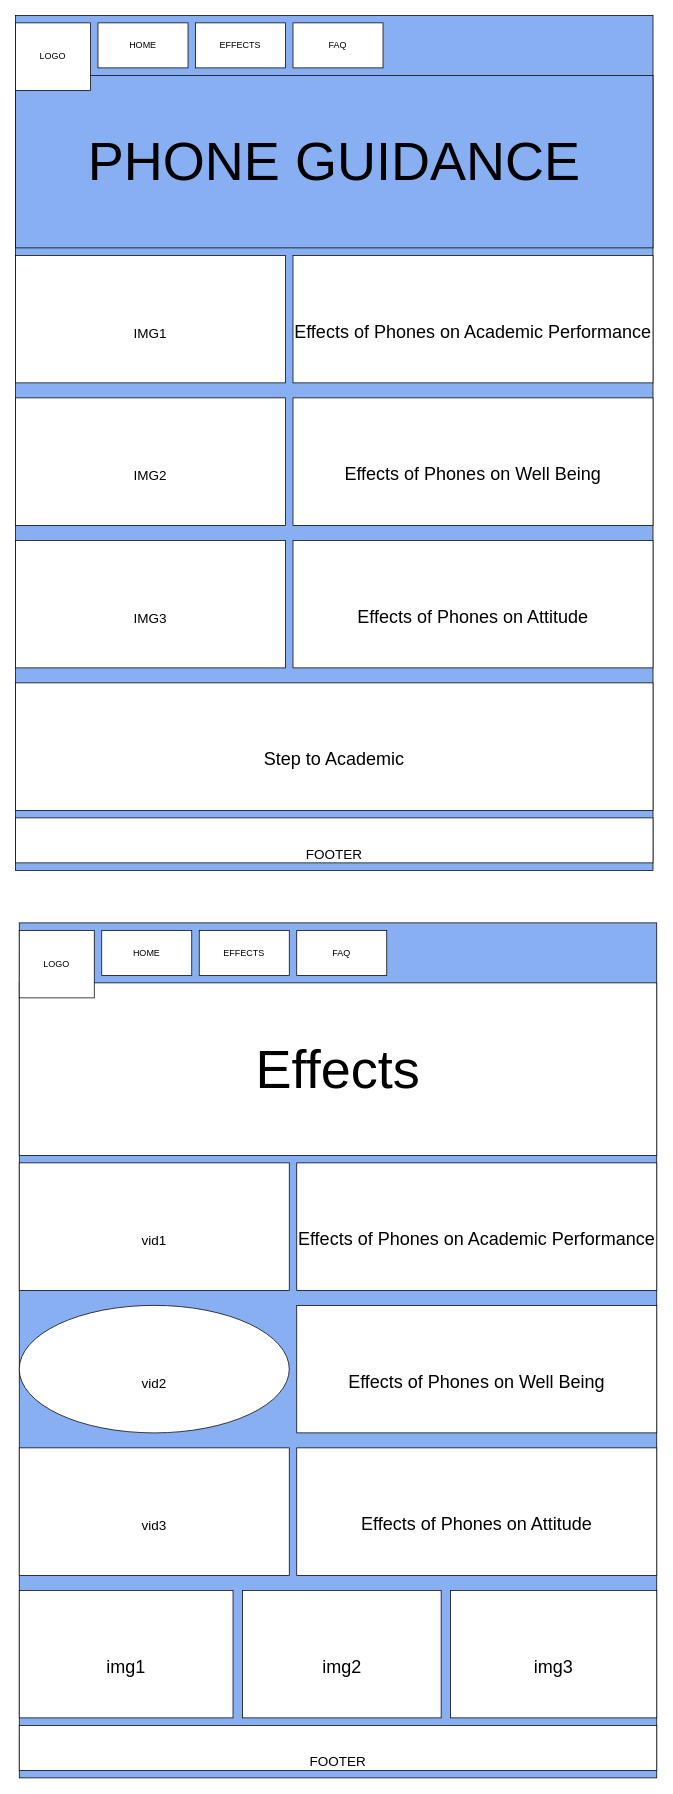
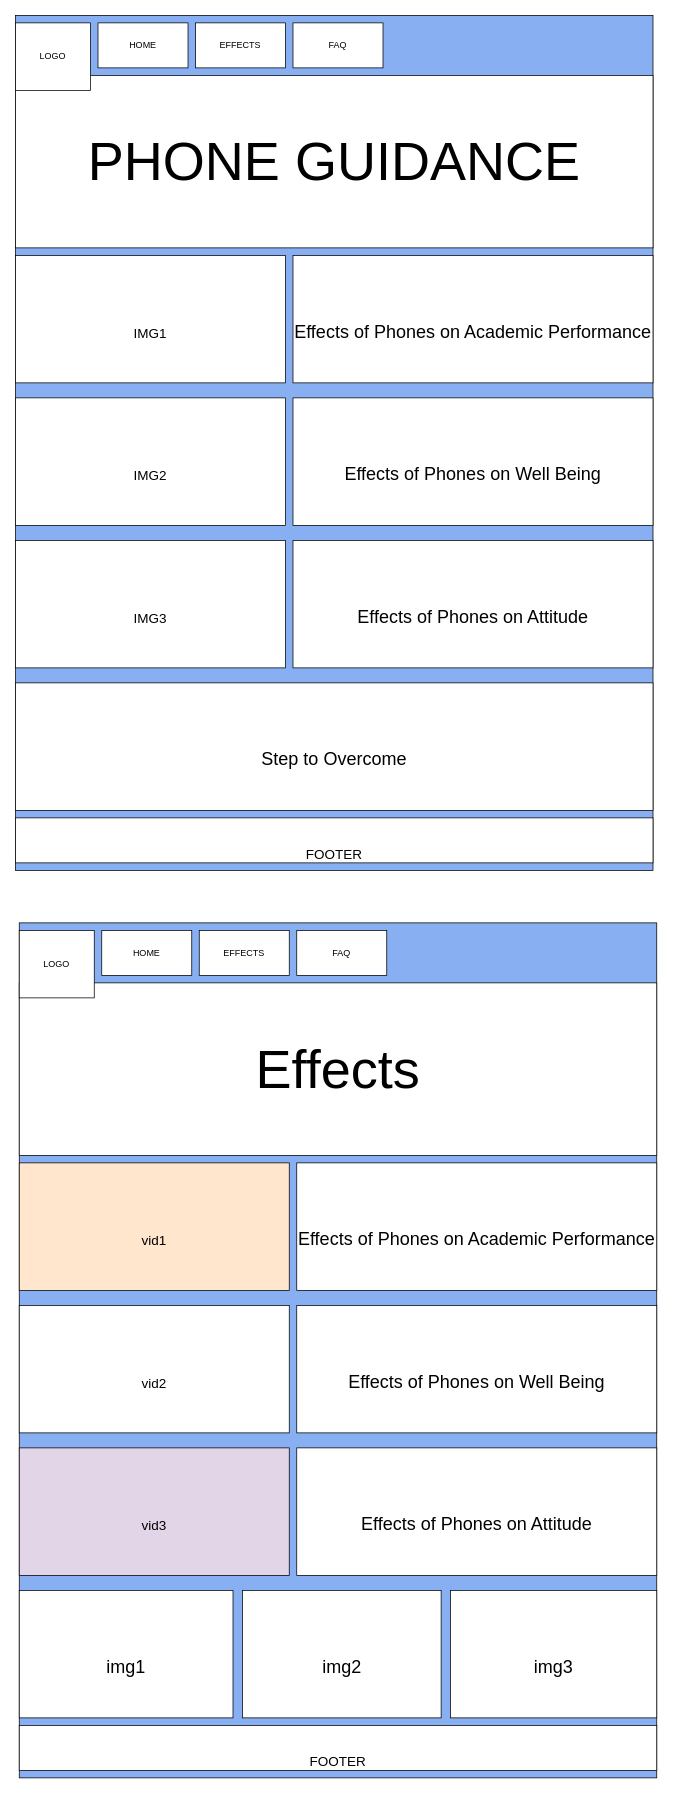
(334, 162) -> (334, 162)
(334, 747) -> (334, 747)
(154, 1227) -> (154, 1227)
(154, 1369) -> (154, 1369)
(154, 1512) -> (154, 1512)
